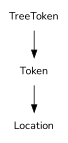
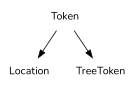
(34, 40) -> (81, 41)
